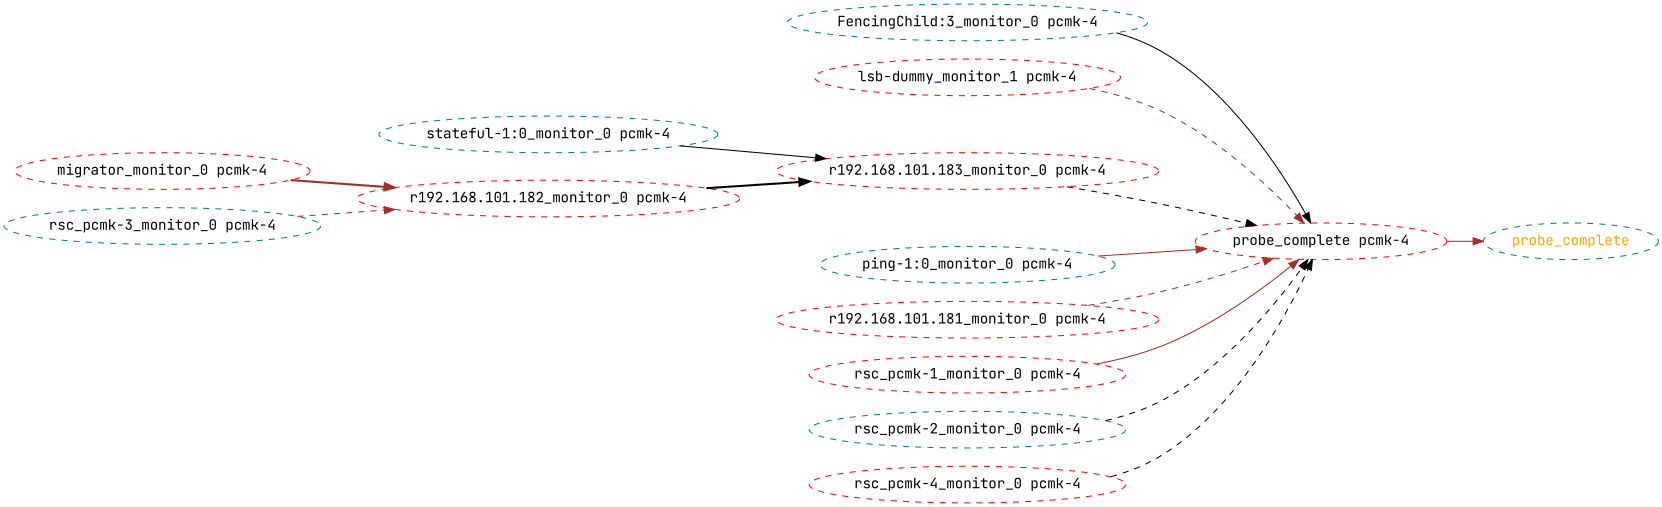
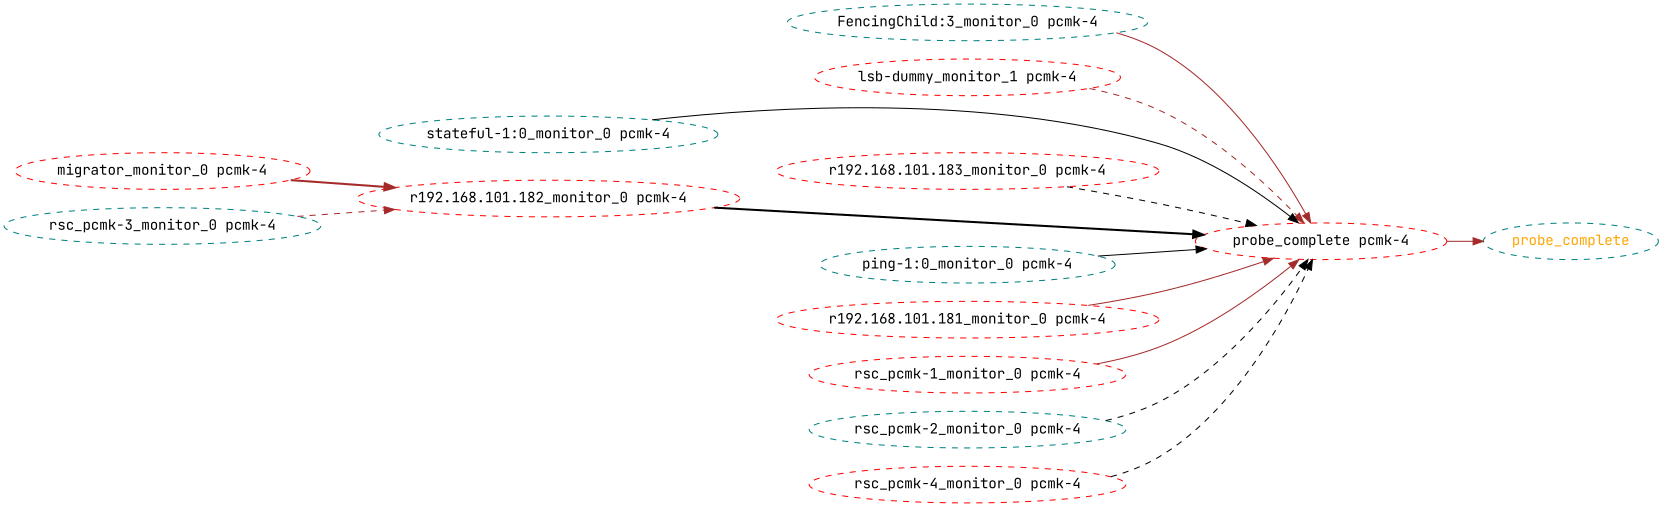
(1227, 105) -> (1227, 105)
(748, 152) -> (982, 113)
(753, 185) -> (954, 221)
(1147, 253) -> (1147, 253)
(1177, 288) -> (1177, 288)
